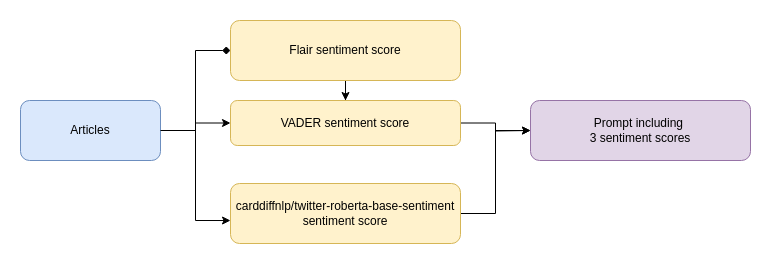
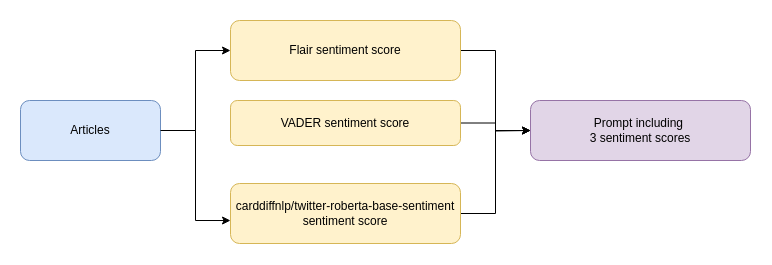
(222, 51) -> (222, 51)
(346, 95) -> (496, 69)
(210, 123) -> none
